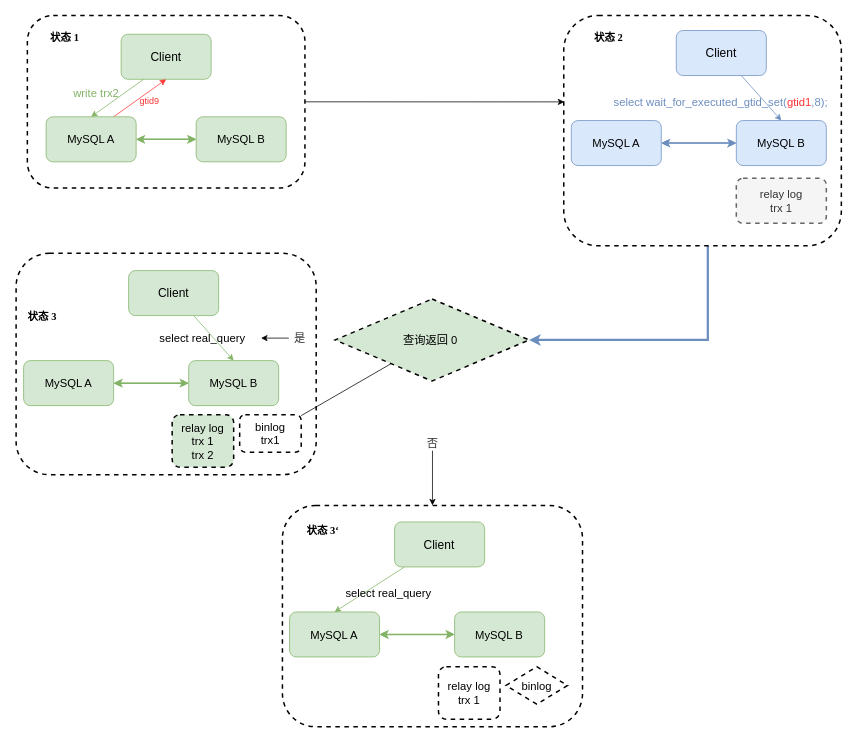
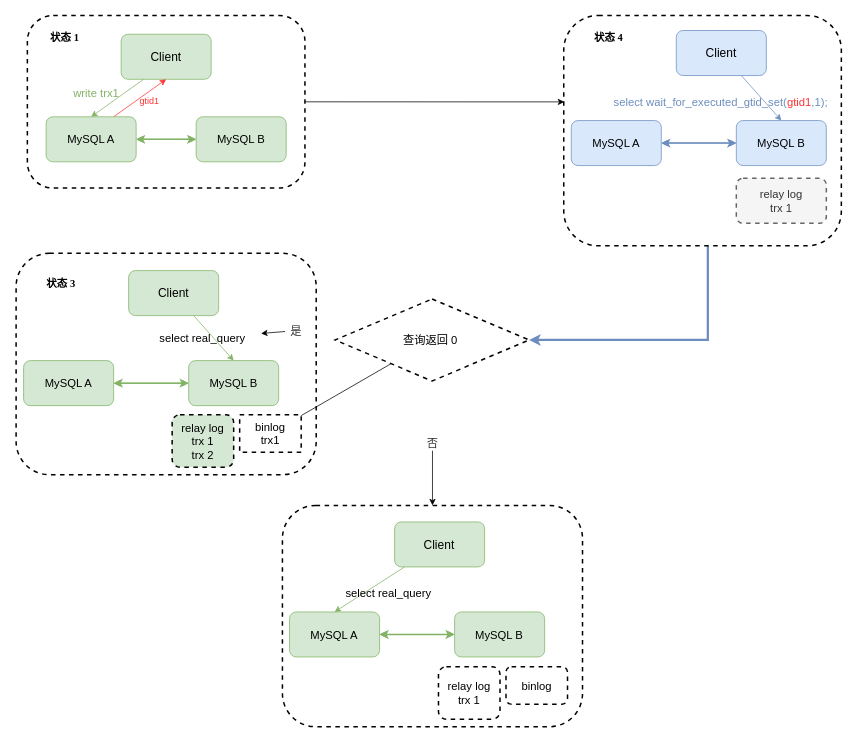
(609, 38) -> (609, 38)
(96, 93) -> (96, 93)
(150, 102) -> (150, 102)
(721, 102) -> (721, 102)
(42, 317) -> (61, 284)
(300, 338) -> (296, 330)
(432, 340) -> (432, 340)
(270, 433) -> (270, 433)
(323, 531) -> none
(537, 685) -> (537, 685)
